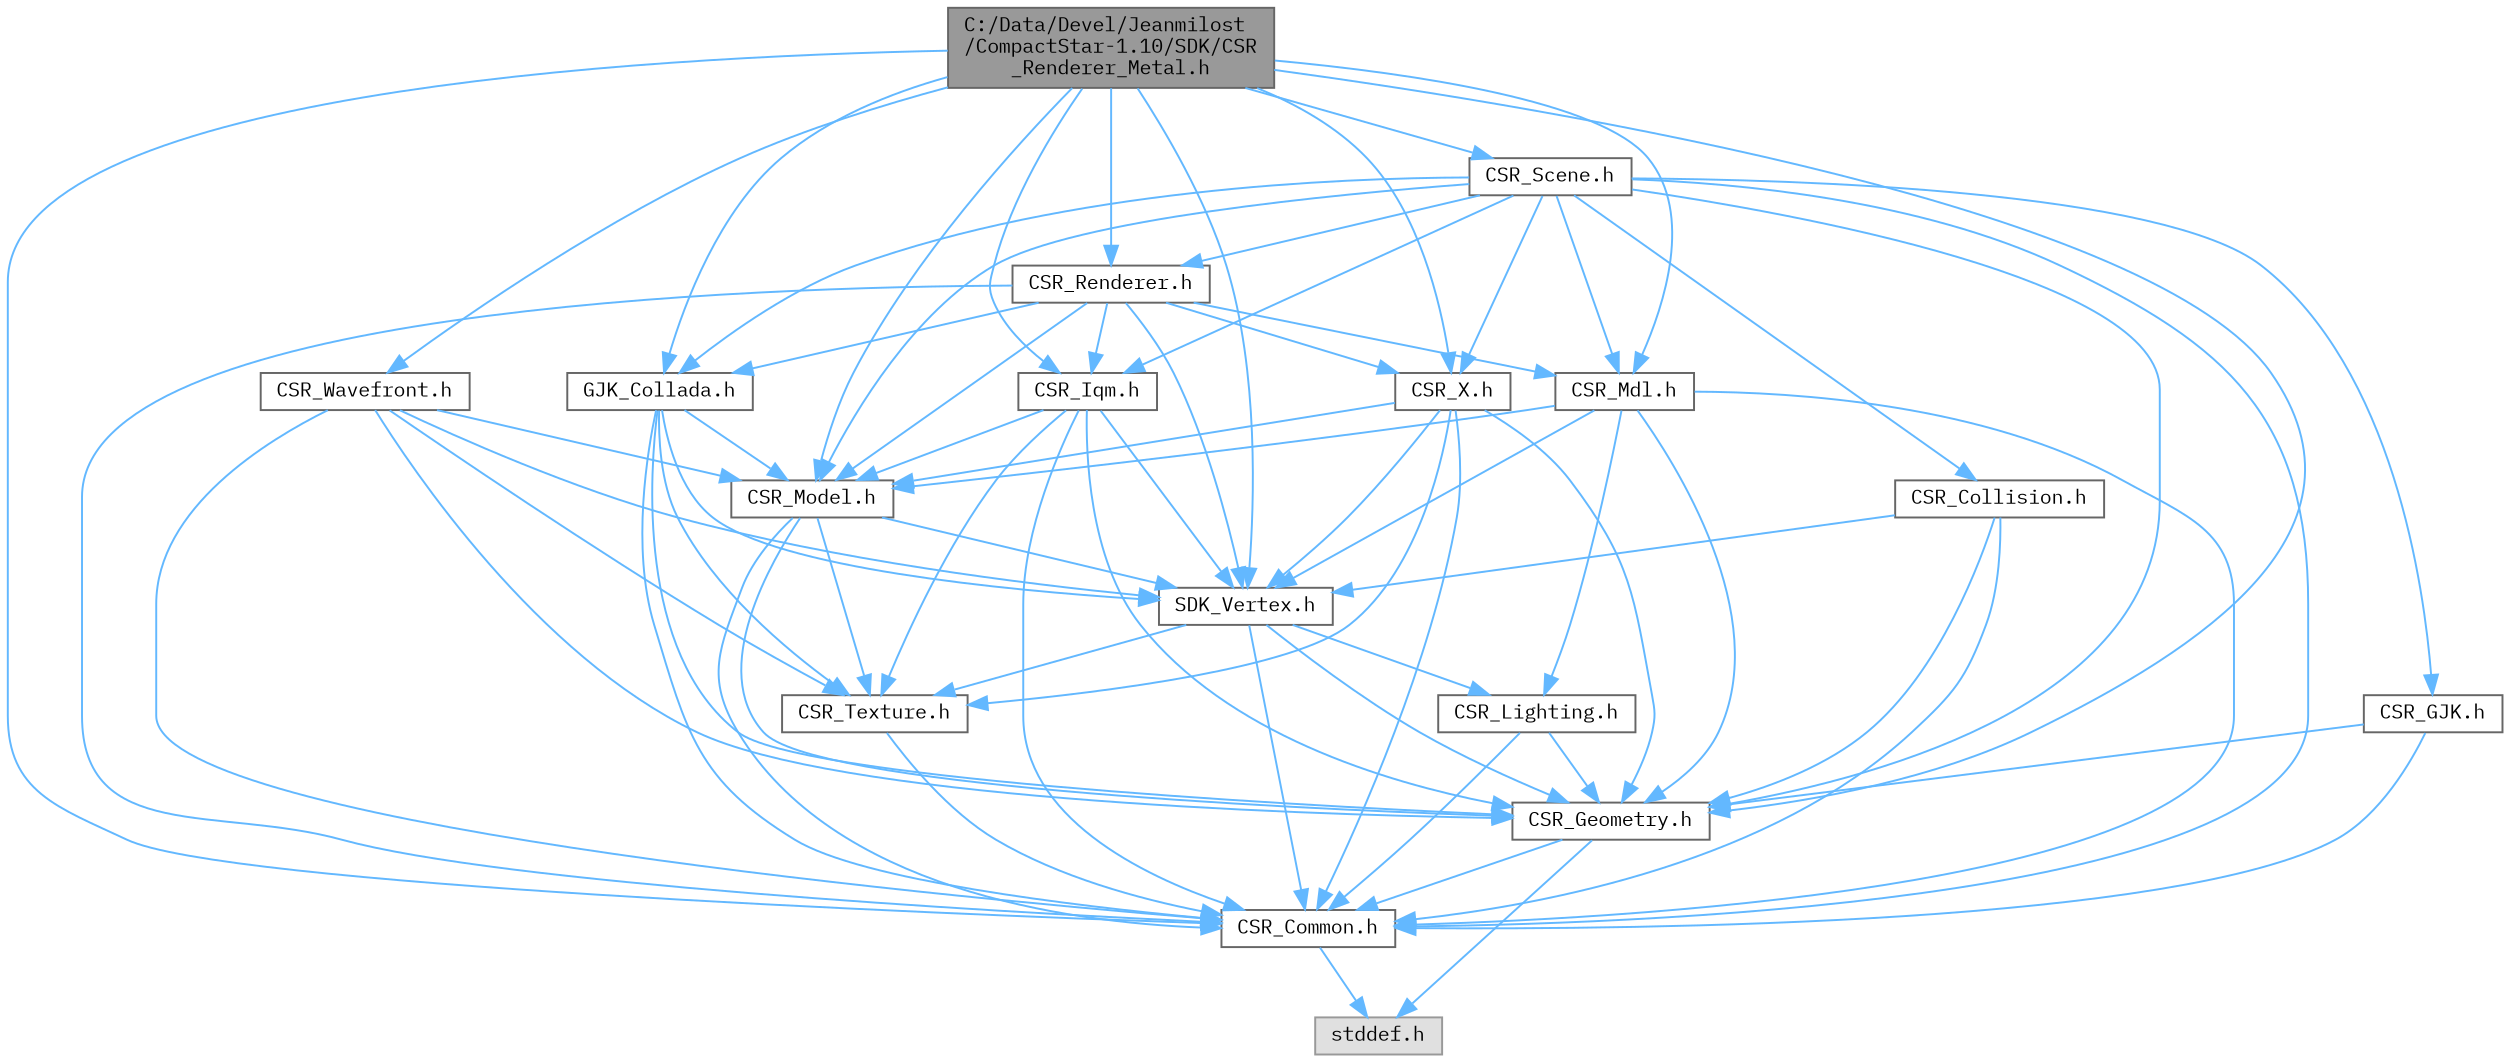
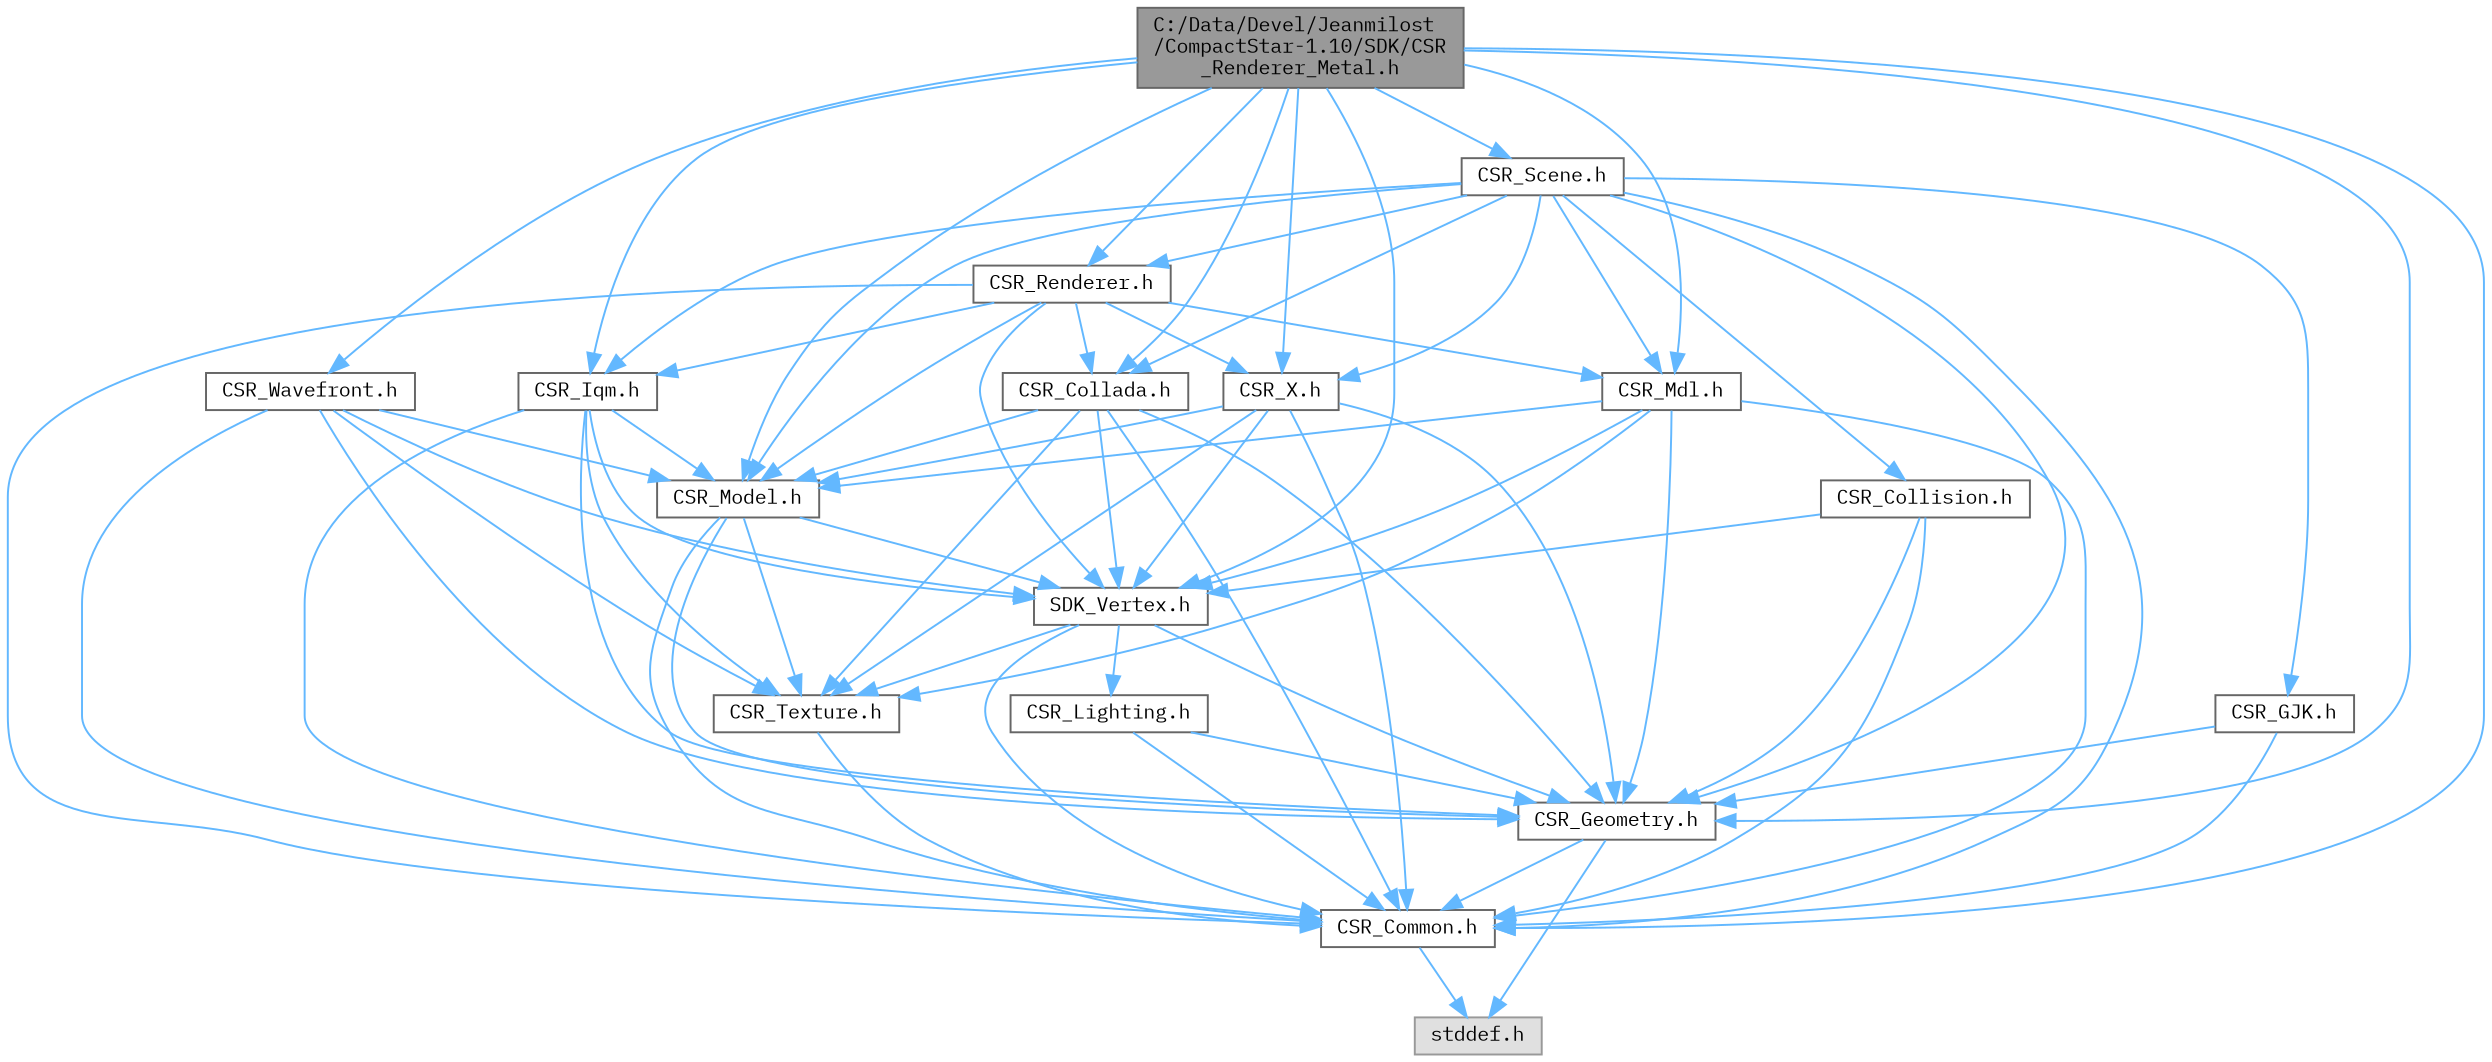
(660, 392) -> (1096, 392)
(1592, 545) -> (1305, 600)
